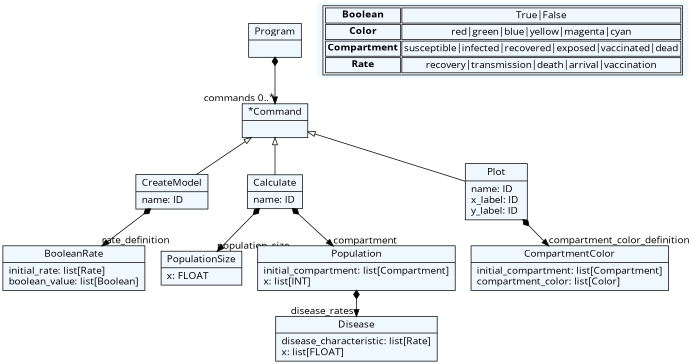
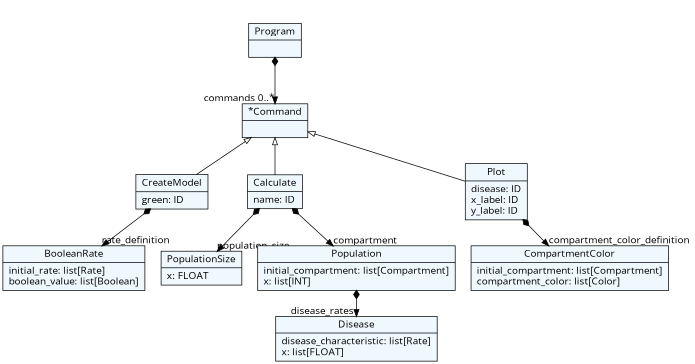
(503, 40) -> none
(492, 189) -> (496, 189)
(163, 200) -> (163, 200)
